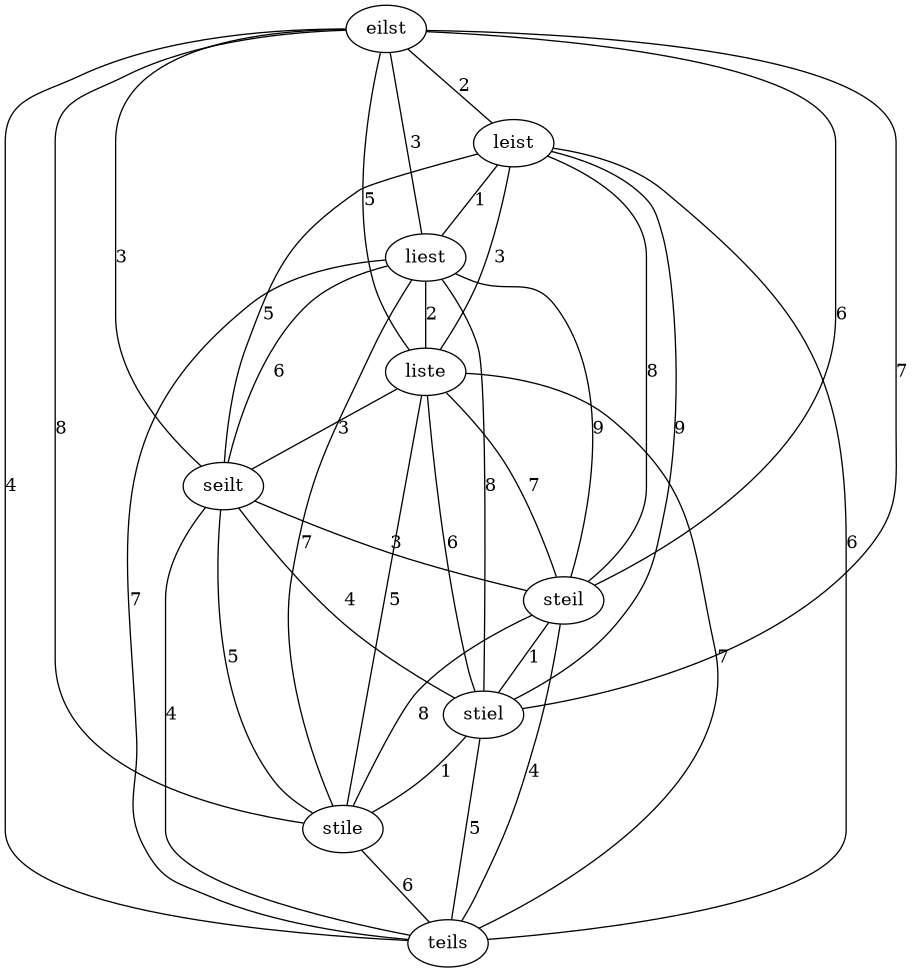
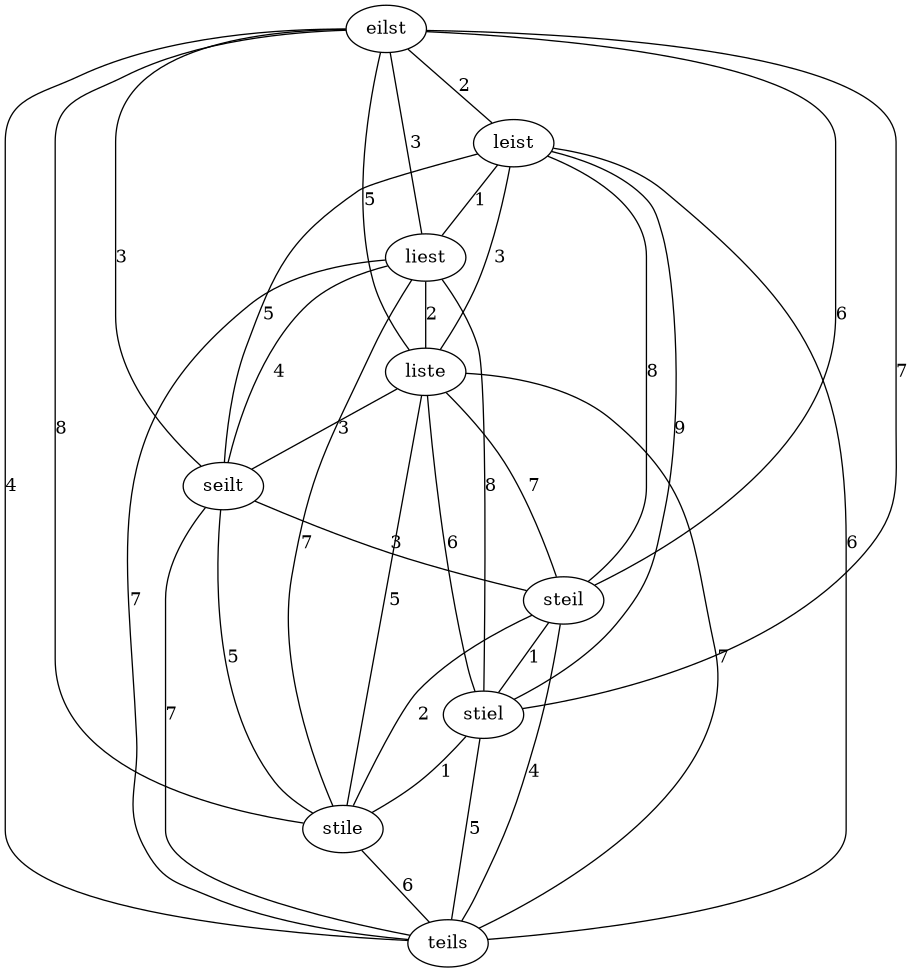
(280, 372) -> (280, 372)
(588, 385) -> none
(335, 616) -> none
(172, 715) -> (172, 715)
(424, 715) -> (424, 715)
